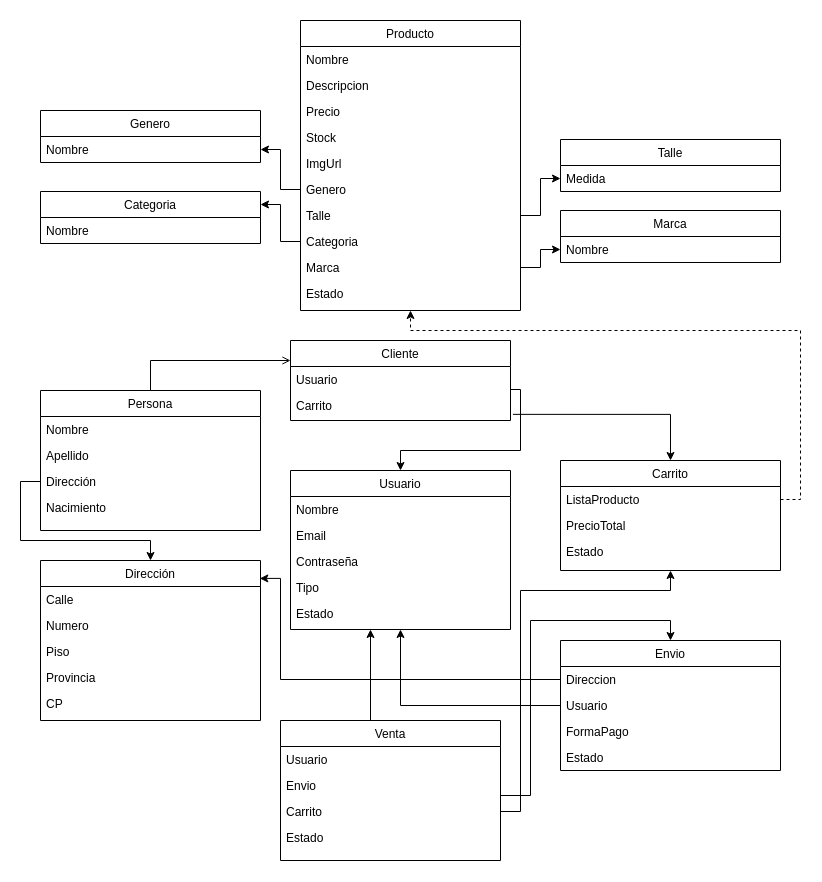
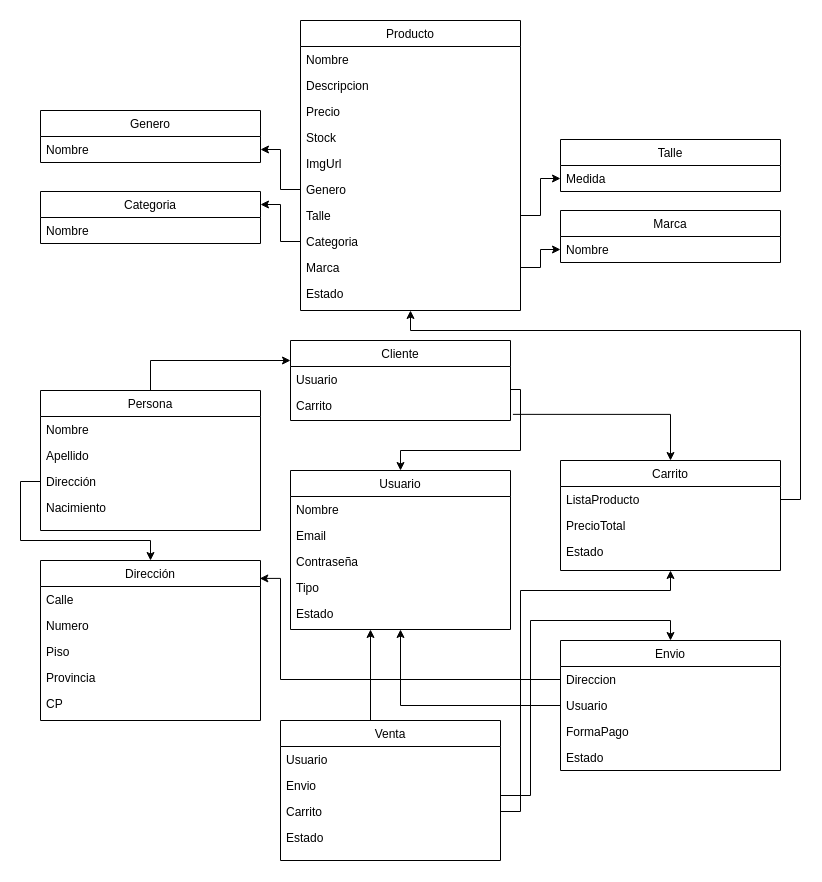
(694, 331) -> (694, 331)
(284, 361) -> (282, 361)
